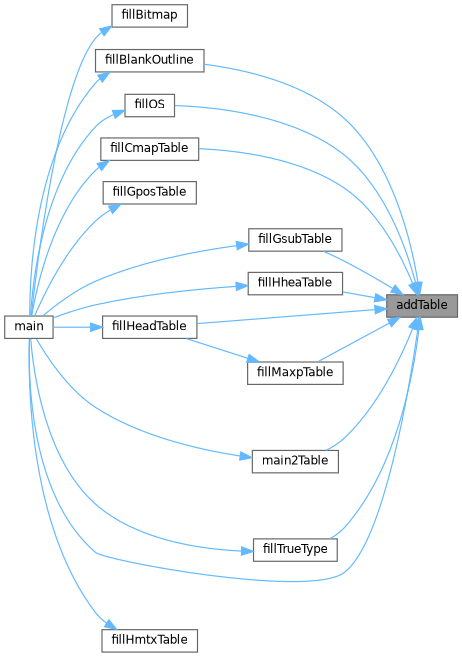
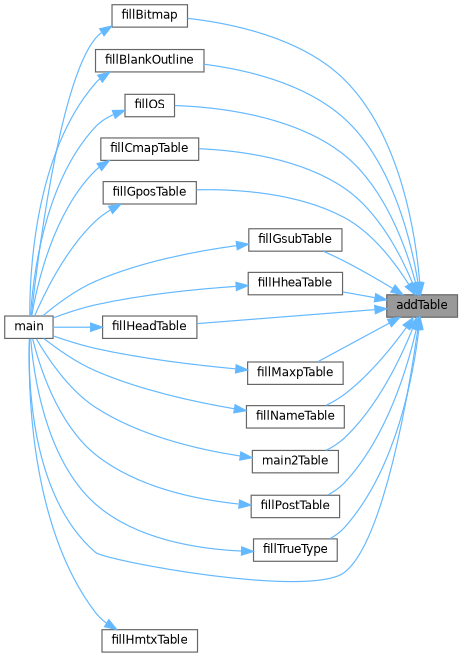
none -> (360, 99)
none -> (318, 206)
(217, 348) -> (143, 357)
none -> (295, 417)
none -> (295, 506)
